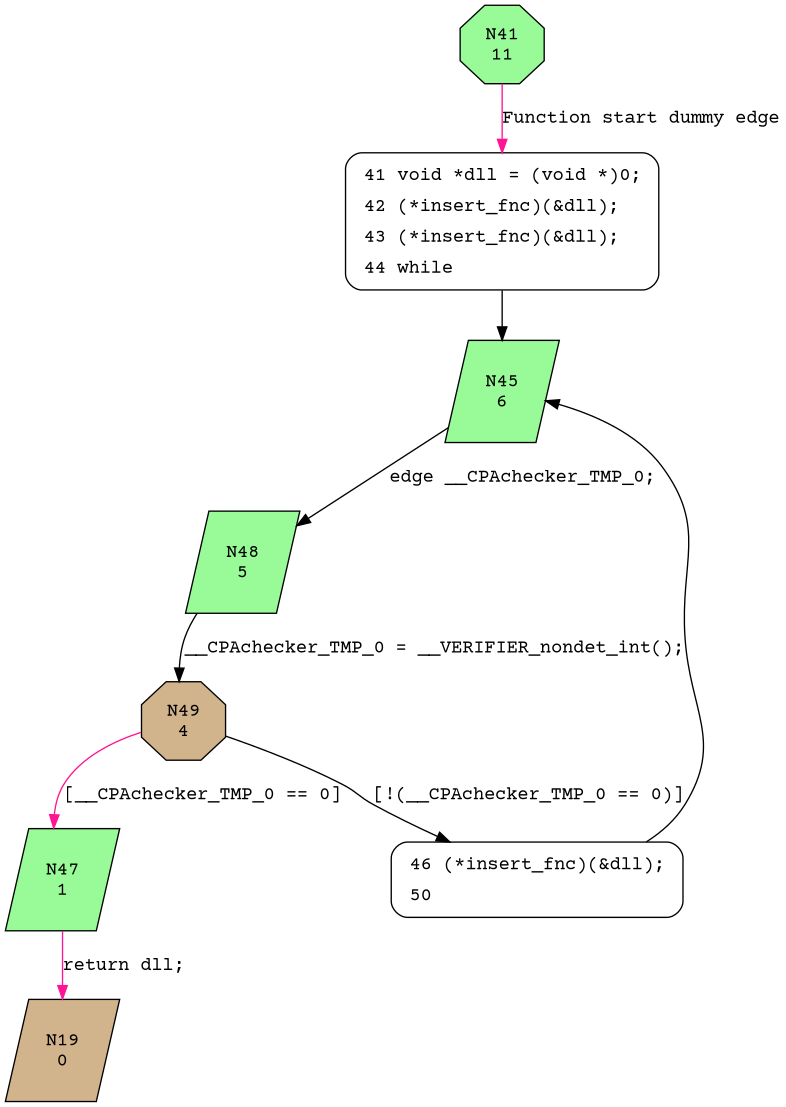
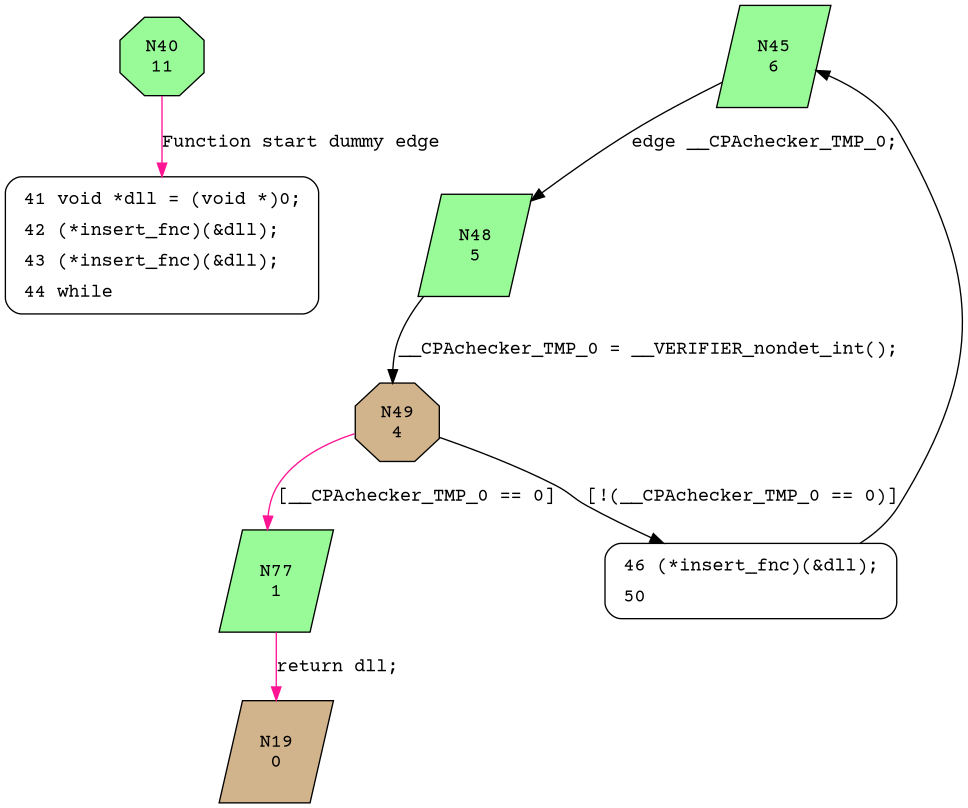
(502, 44) -> (162, 56)
(502, 309) -> none
(63, 880) -> (276, 581)
